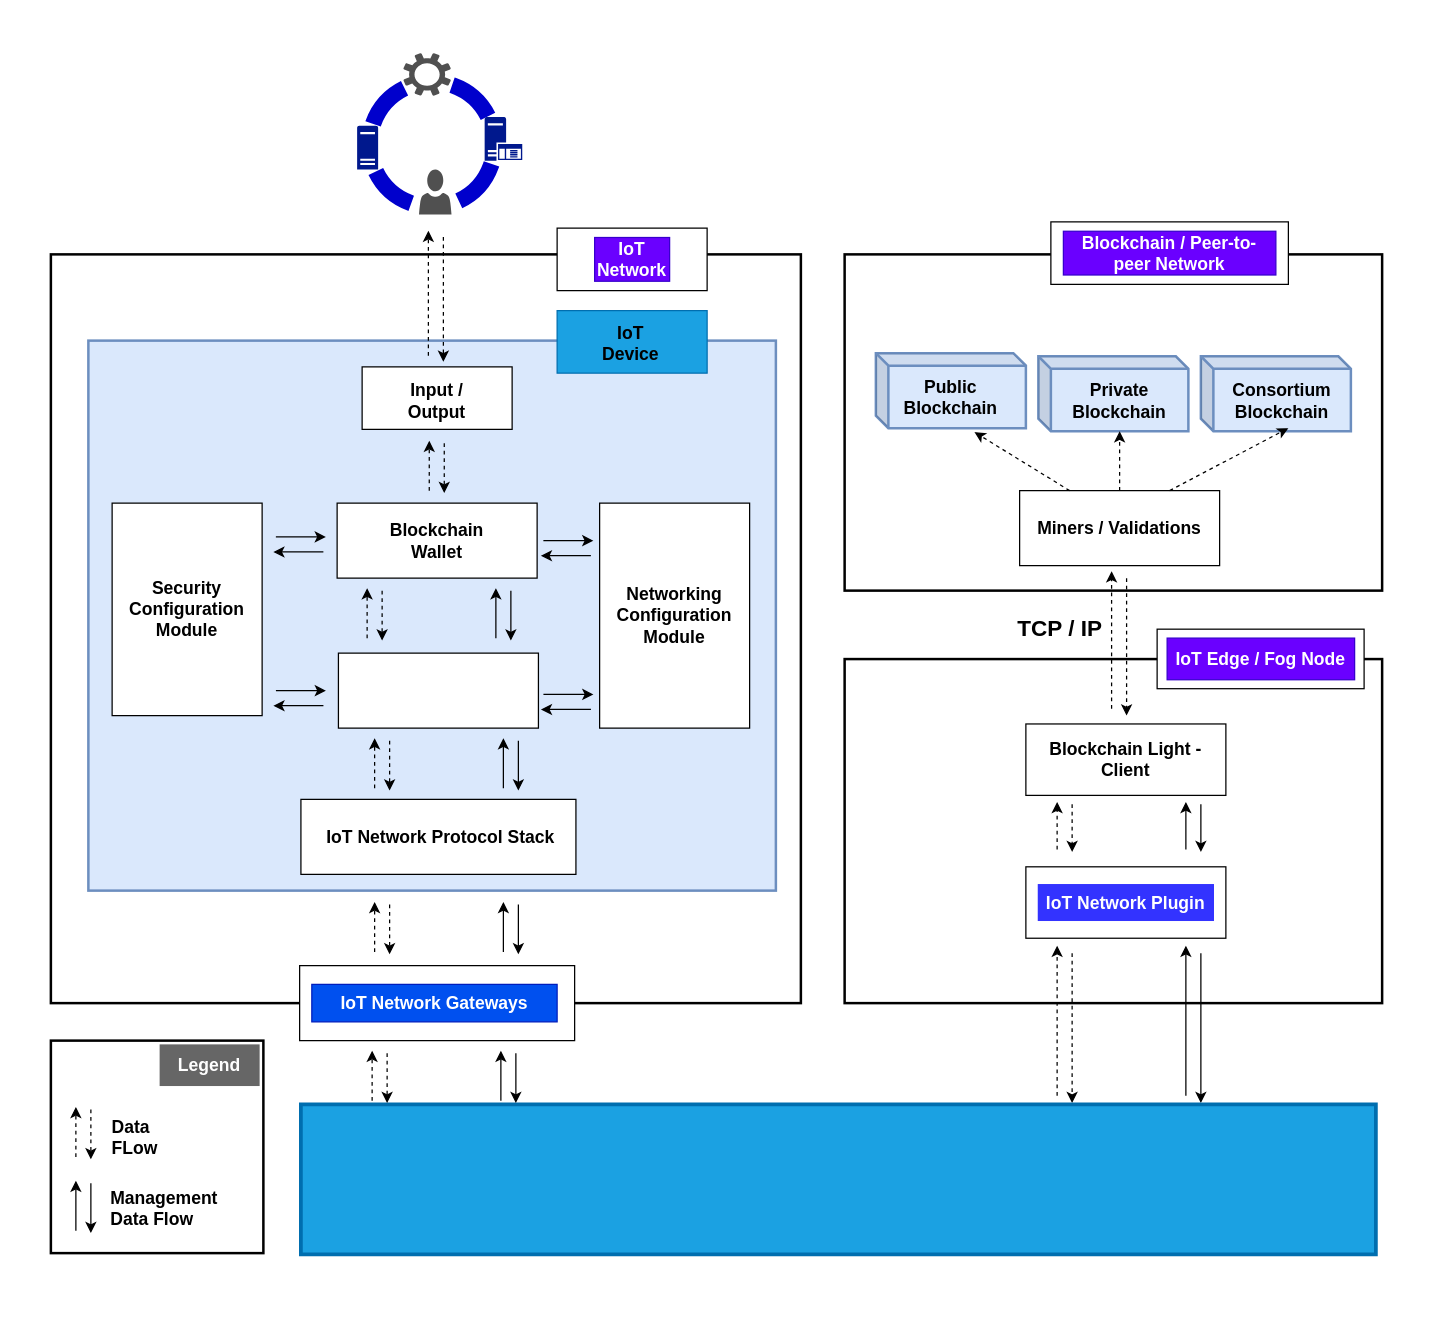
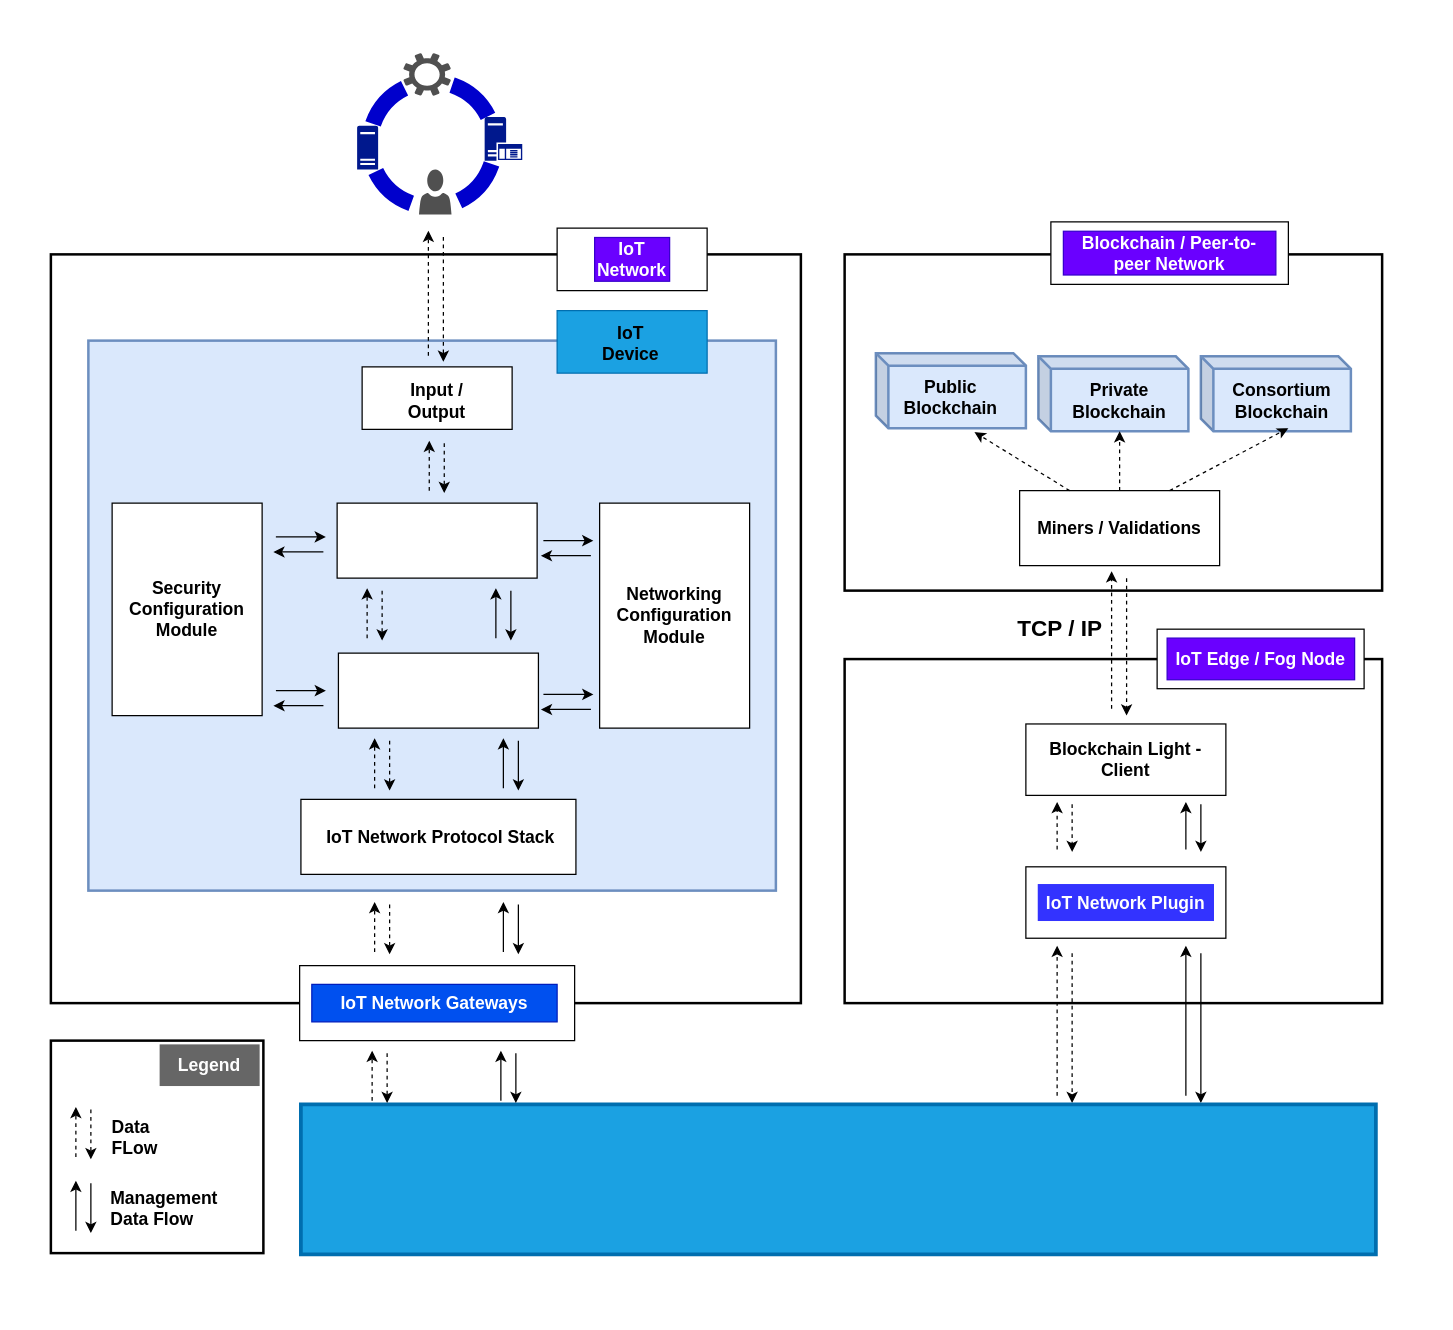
(437, 541) -> none
